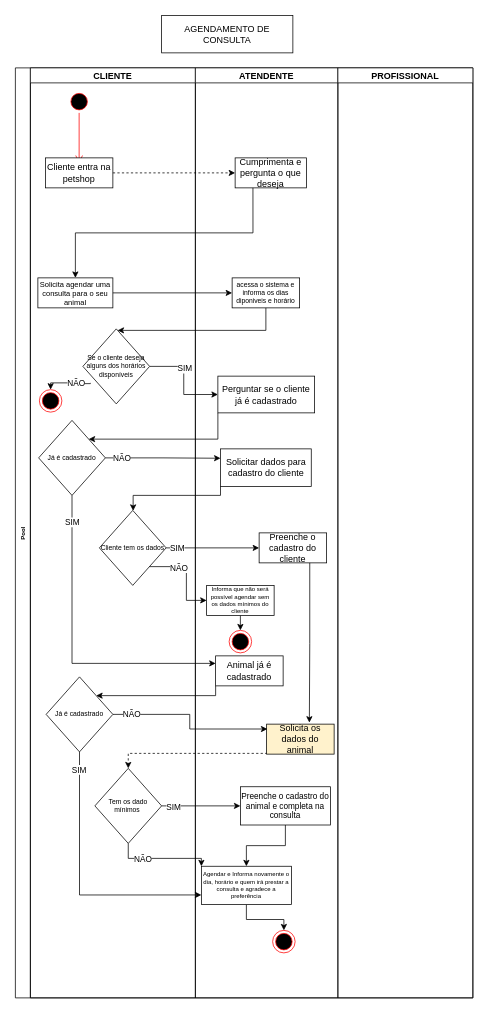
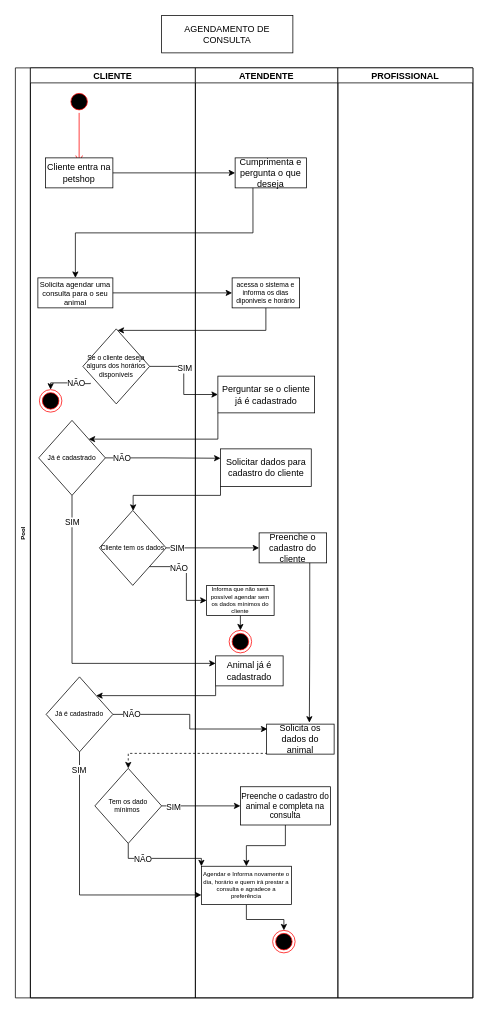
(171, 173) -> (171, 173)
(300, 739) -> (300, 739)
